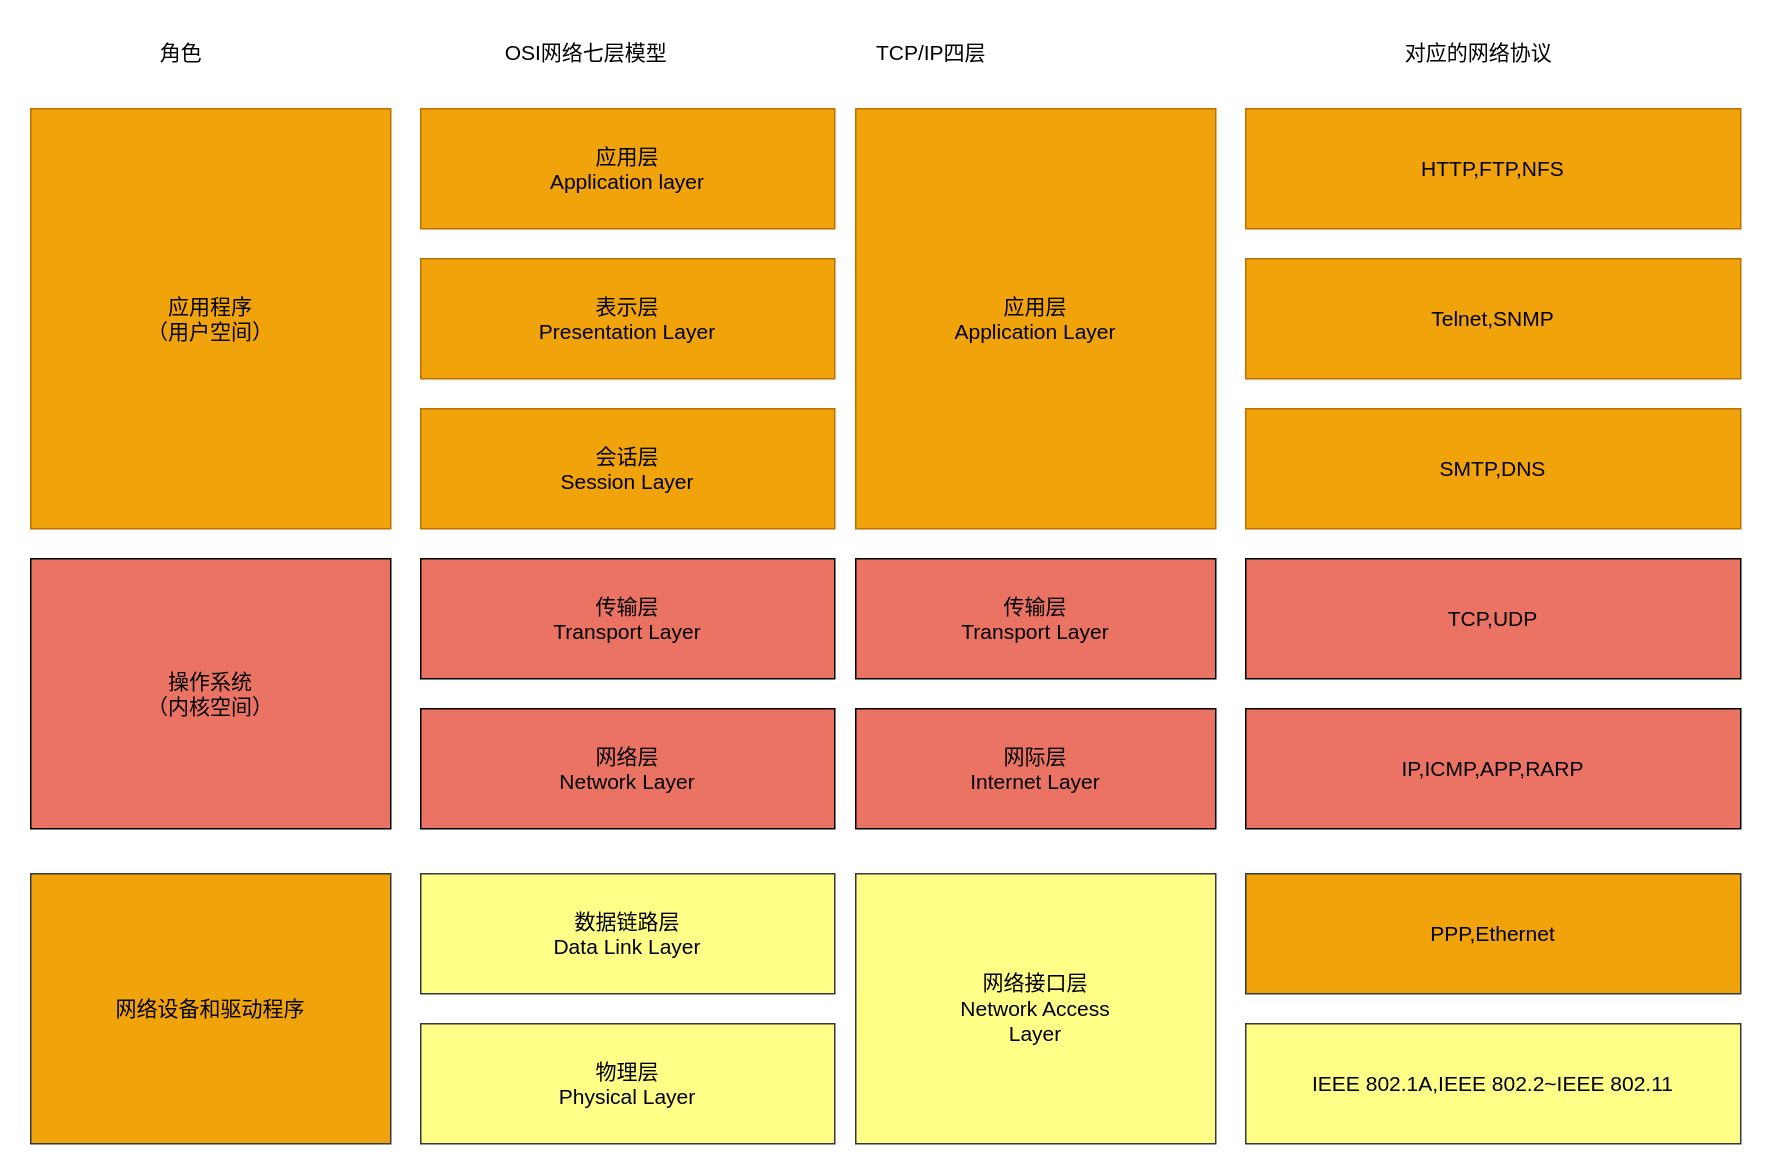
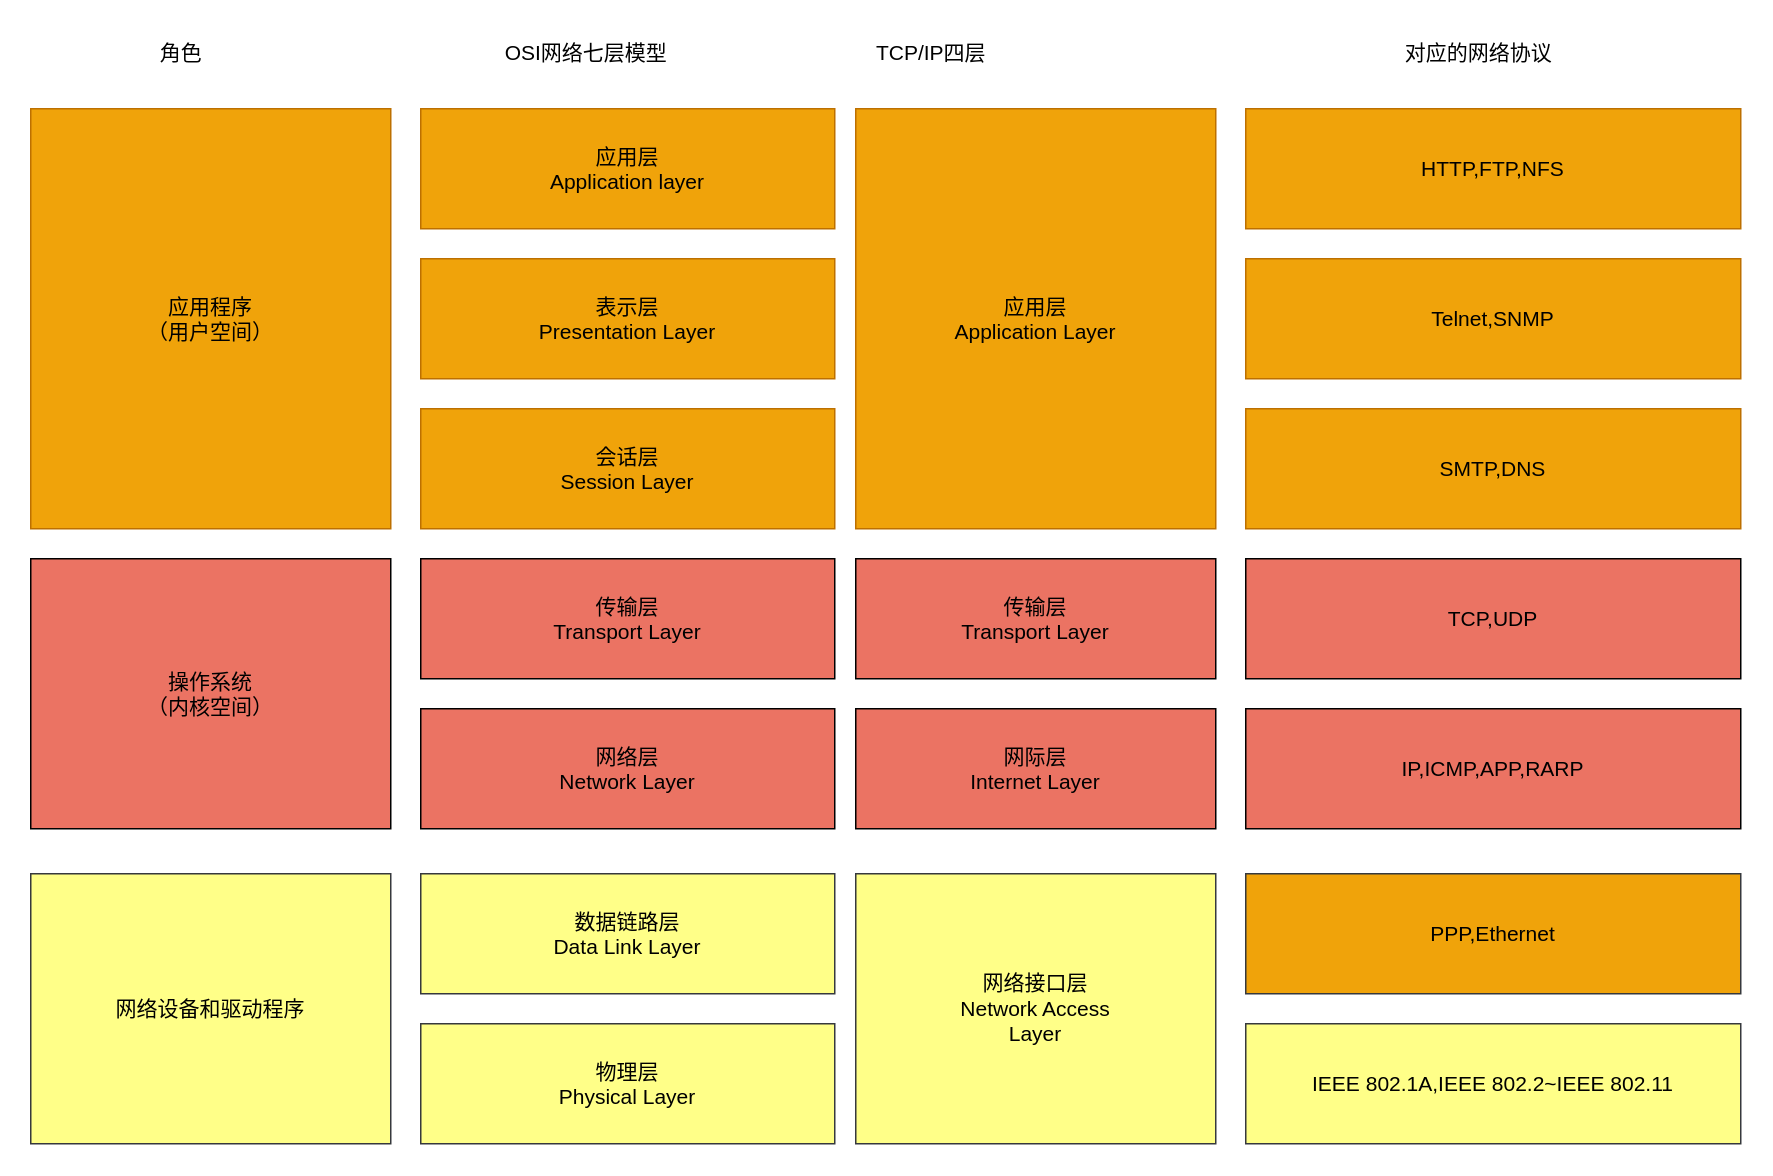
(211, 1009) -> (211, 1009)
